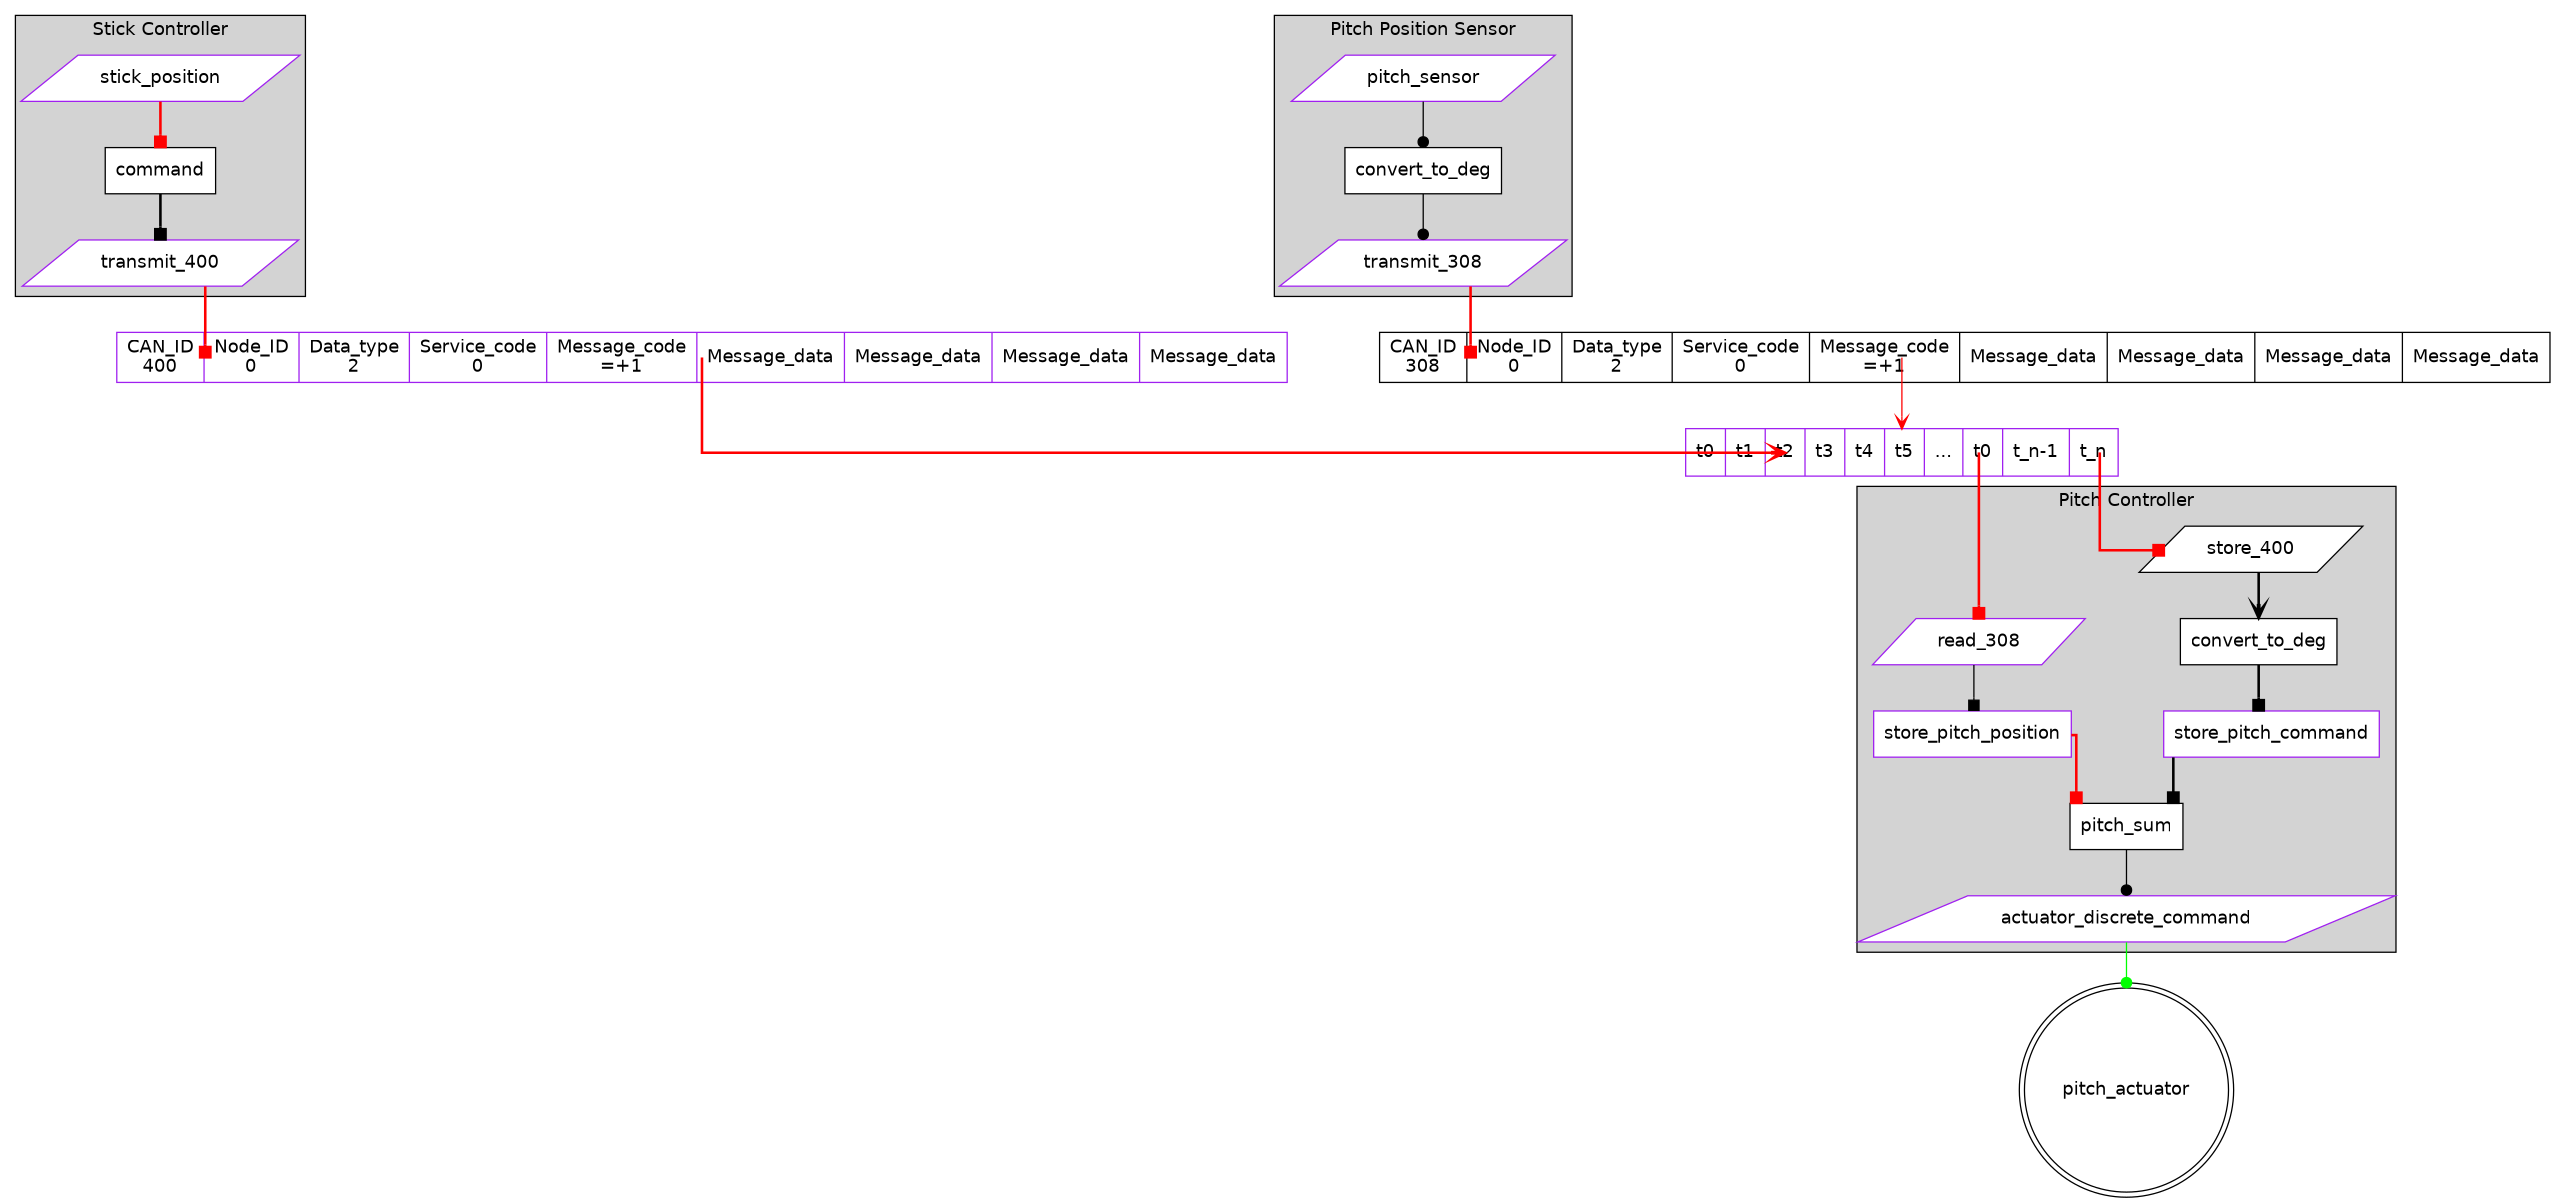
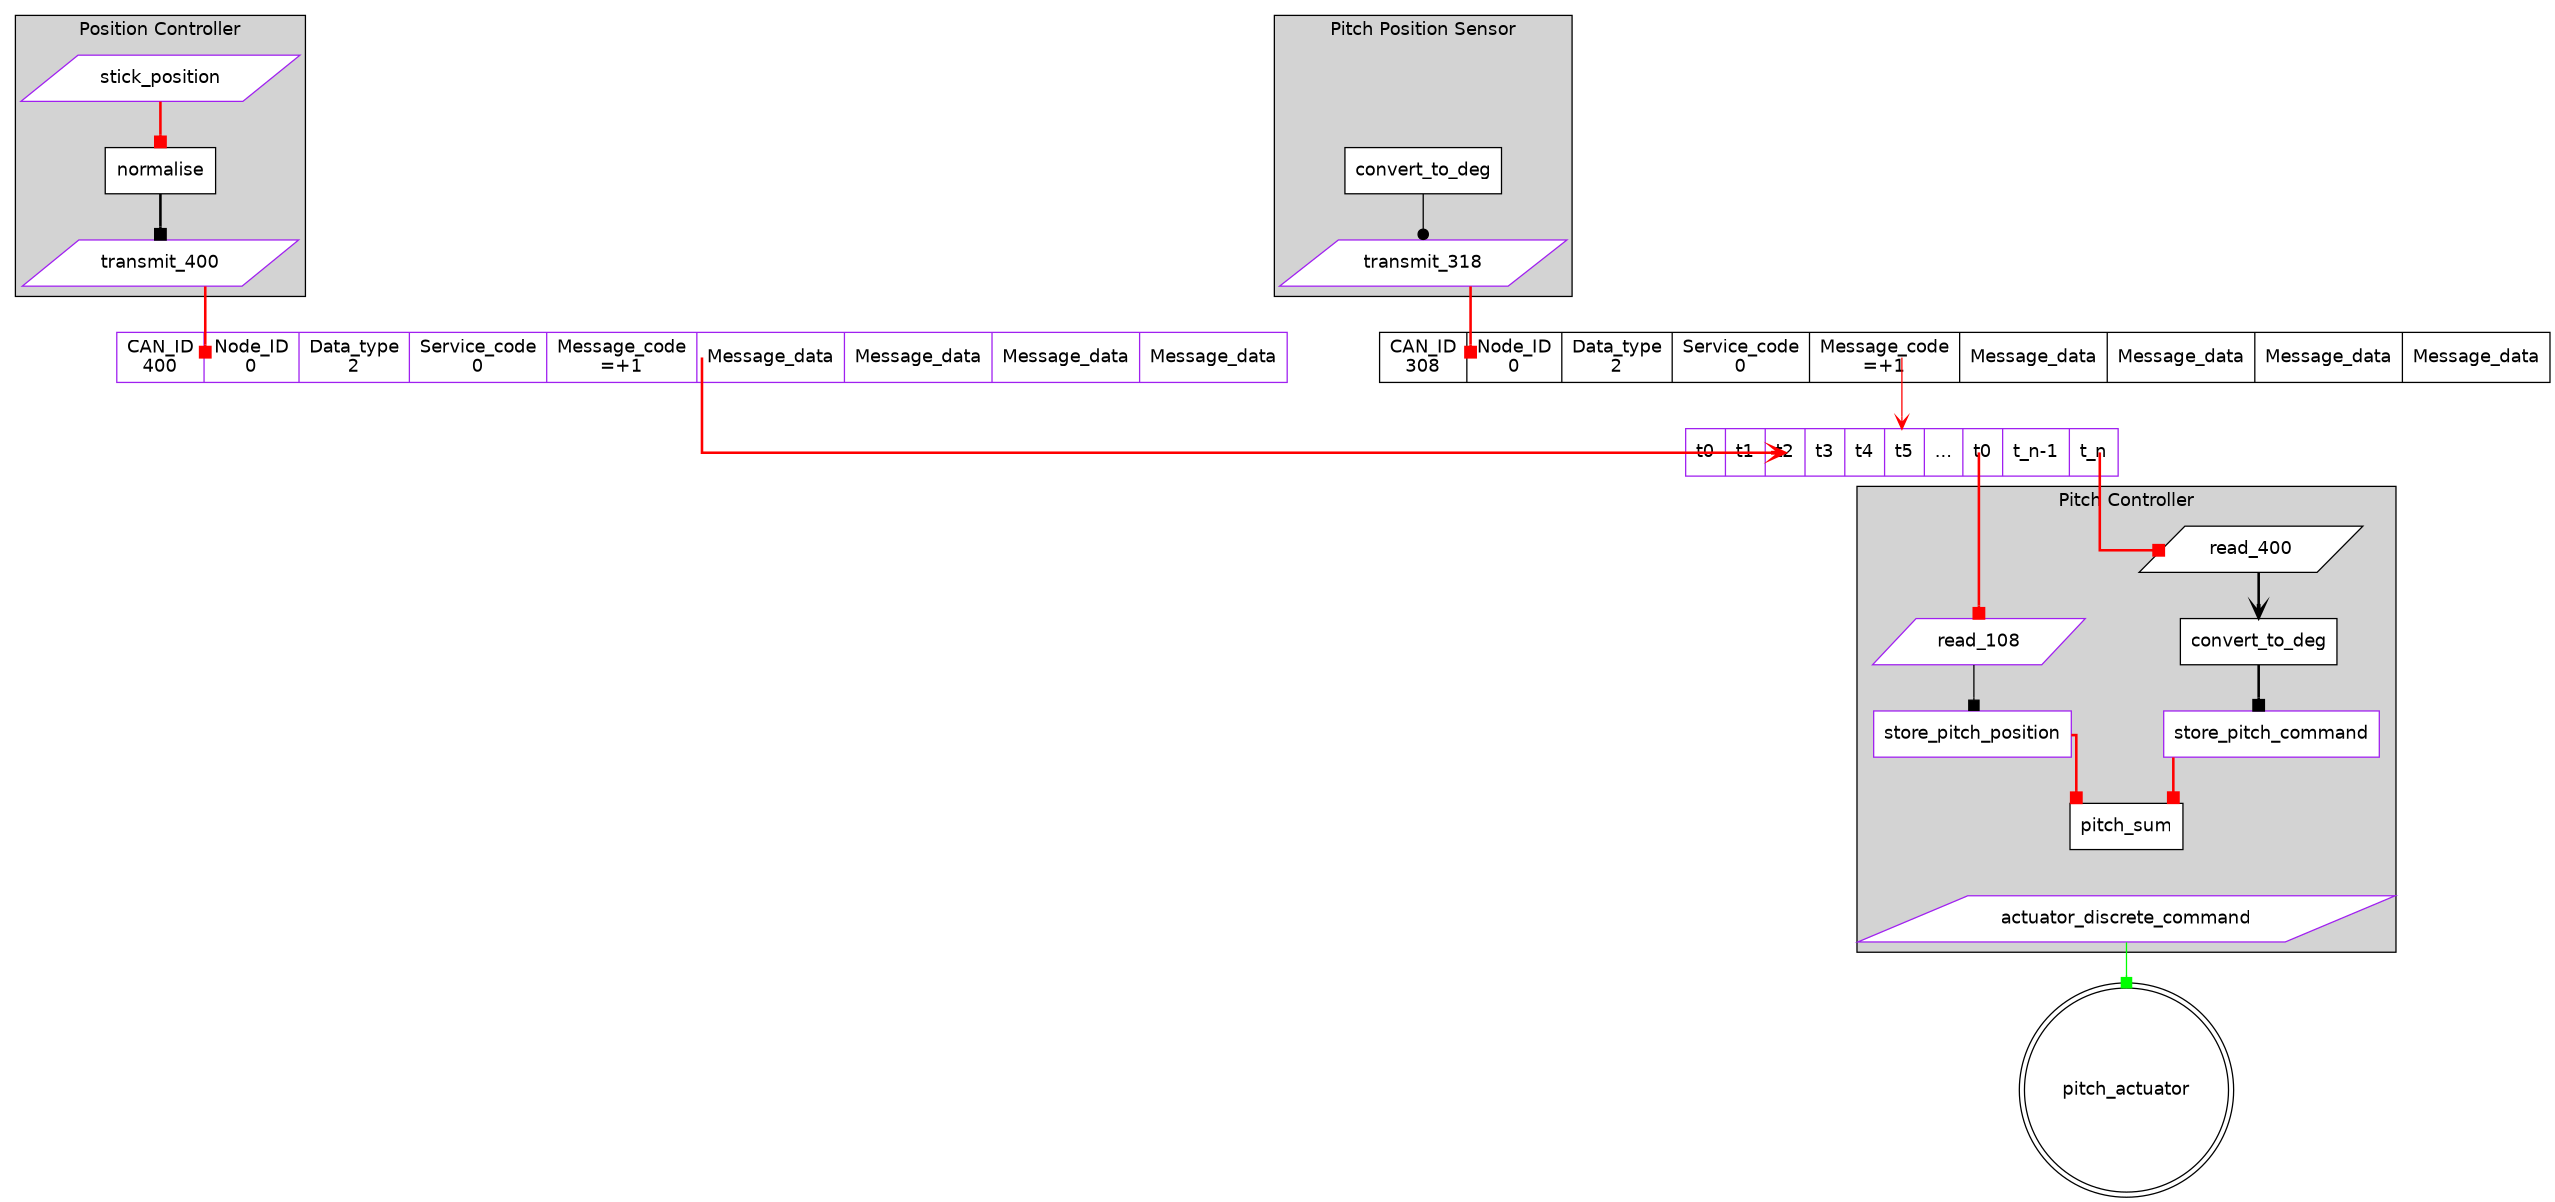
(160, 30) -> (160, 30)
(1423, 78) -> none
(160, 171) -> (160, 171)
(1423, 263) -> (1423, 263)
(2251, 549) -> (2251, 549)
(1979, 642) -> (1979, 642)
(2173, 774) -> (2173, 774)
(2126, 867) -> none
(2126, 960) -> (2126, 960)
